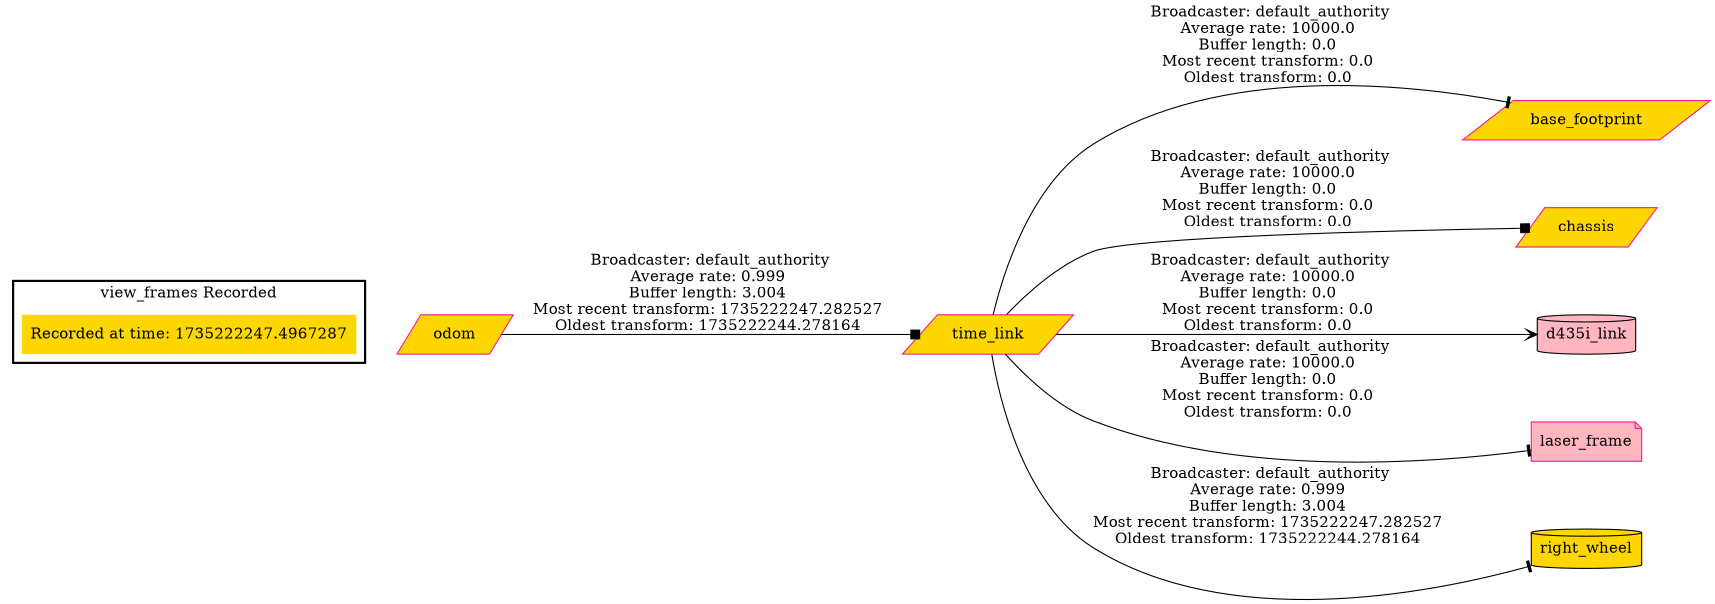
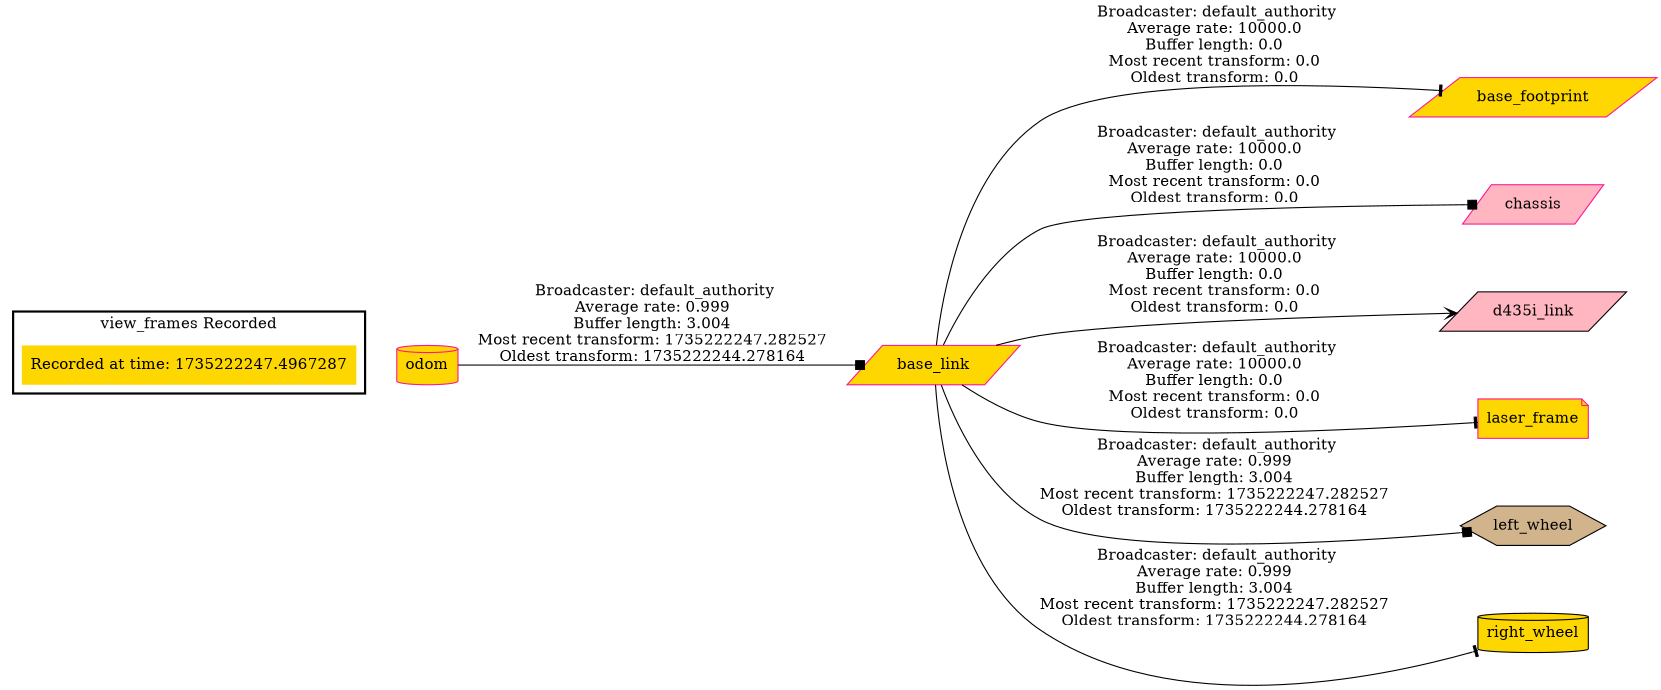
(1586, 227) -> (1533, 204)
(455, 334) -> (427, 365)
(988, 334) -> (934, 365)
(1586, 334) -> (1533, 312)
(1586, 442) -> (1533, 419)
none -> (1533, 526)
